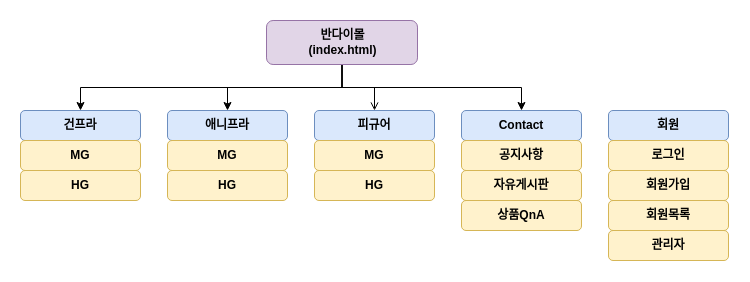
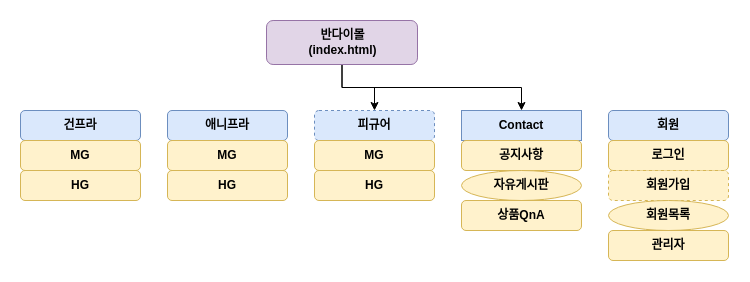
(145, 88) -> none
(228, 96) -> none
(375, 104) -> (375, 102)
(375, 126) -> (375, 126)
(522, 126) -> (522, 126)
(522, 186) -> (522, 186)
(669, 186) -> (669, 186)
(669, 216) -> (669, 216)
